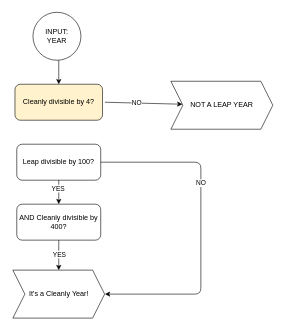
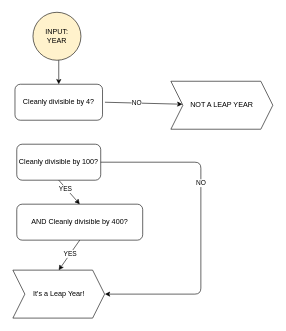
(57, 36) -> (57, 36)
(59, 102) -> (59, 102)
(59, 162) -> (59, 162)
(59, 222) -> (80, 222)
(59, 294) -> (59, 294)
